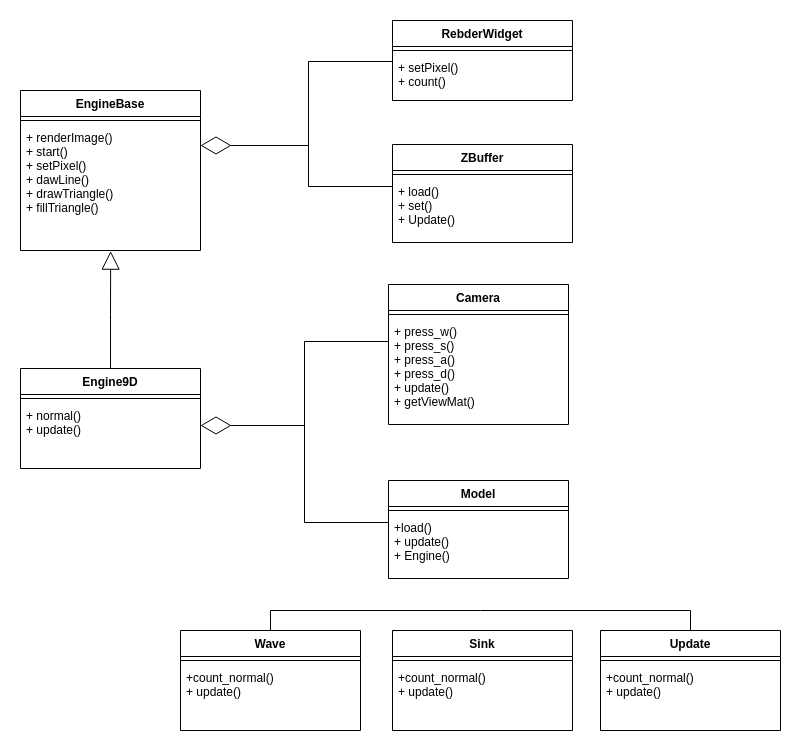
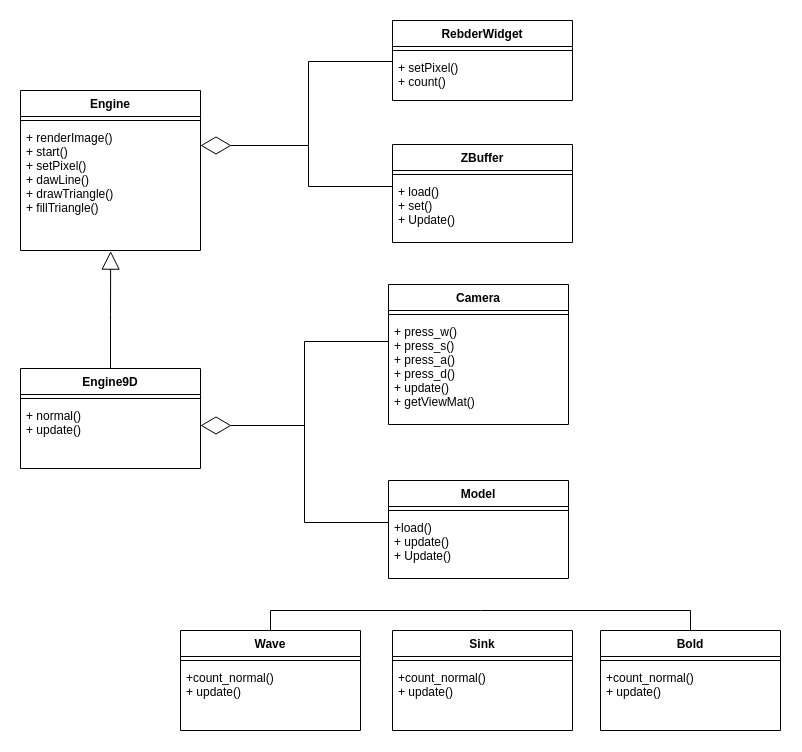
(110, 104) -> (110, 104)
(416, 528) -> (416, 528)
(690, 644) -> (690, 644)
